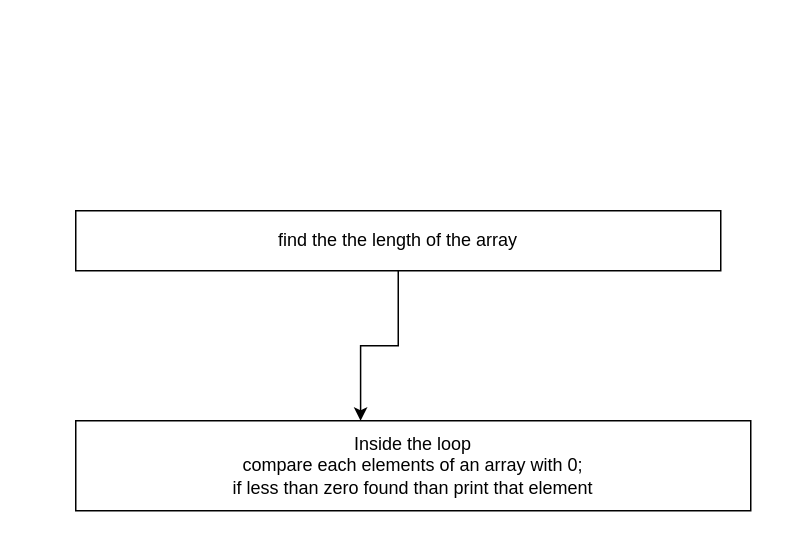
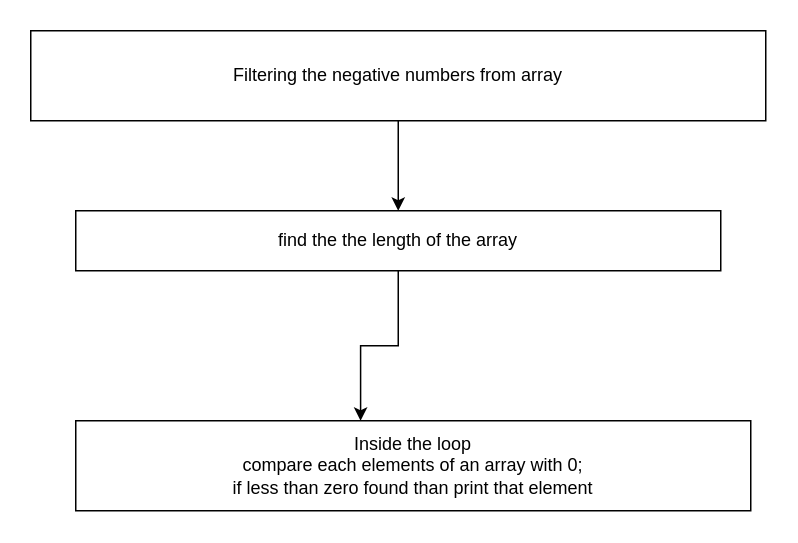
none -> (398, 76)
none -> (398, 161)
